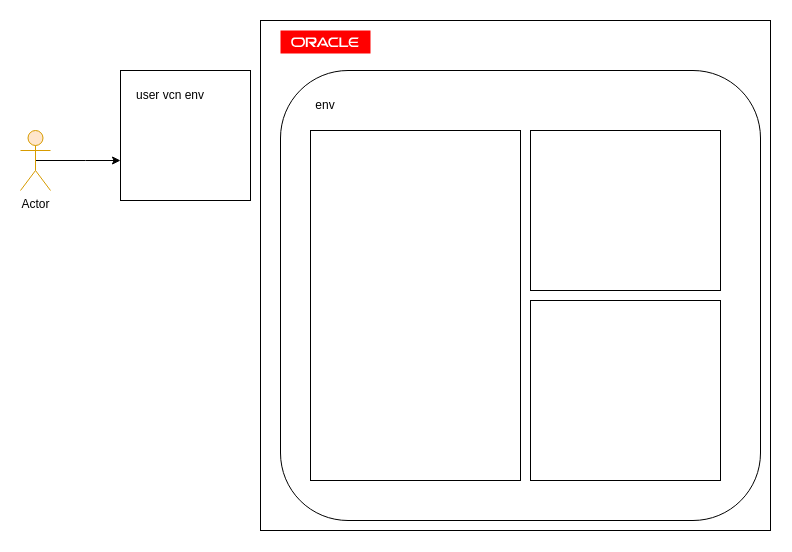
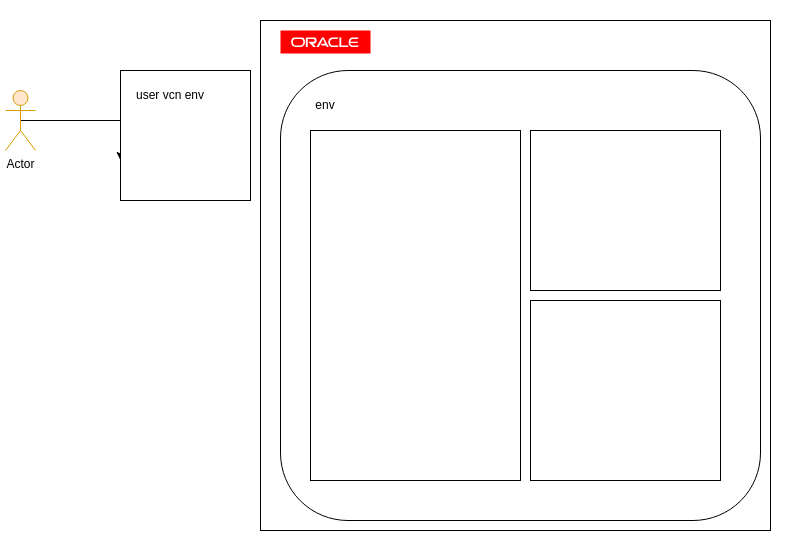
(36, 161) -> (21, 121)
